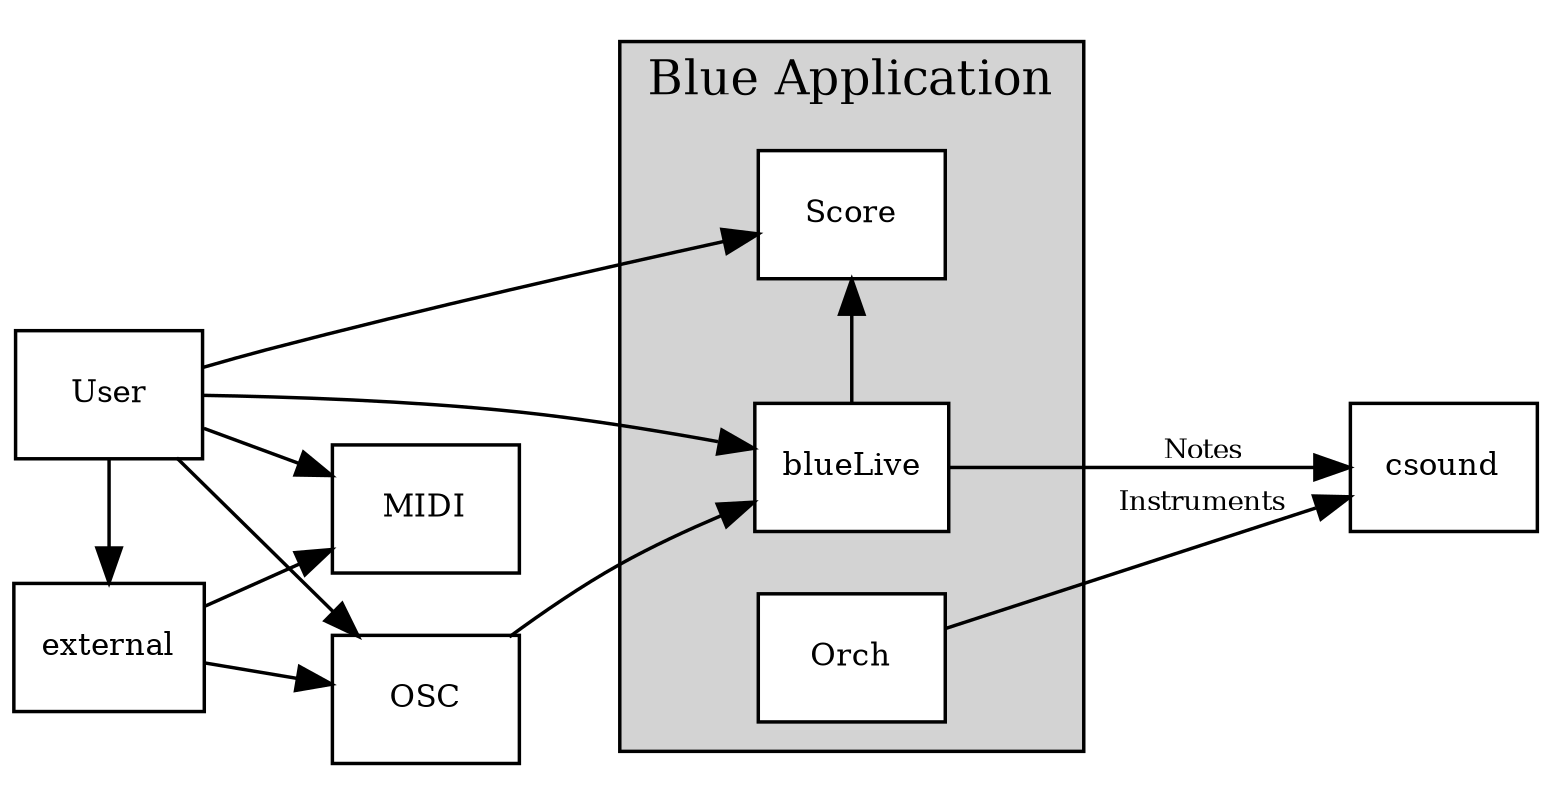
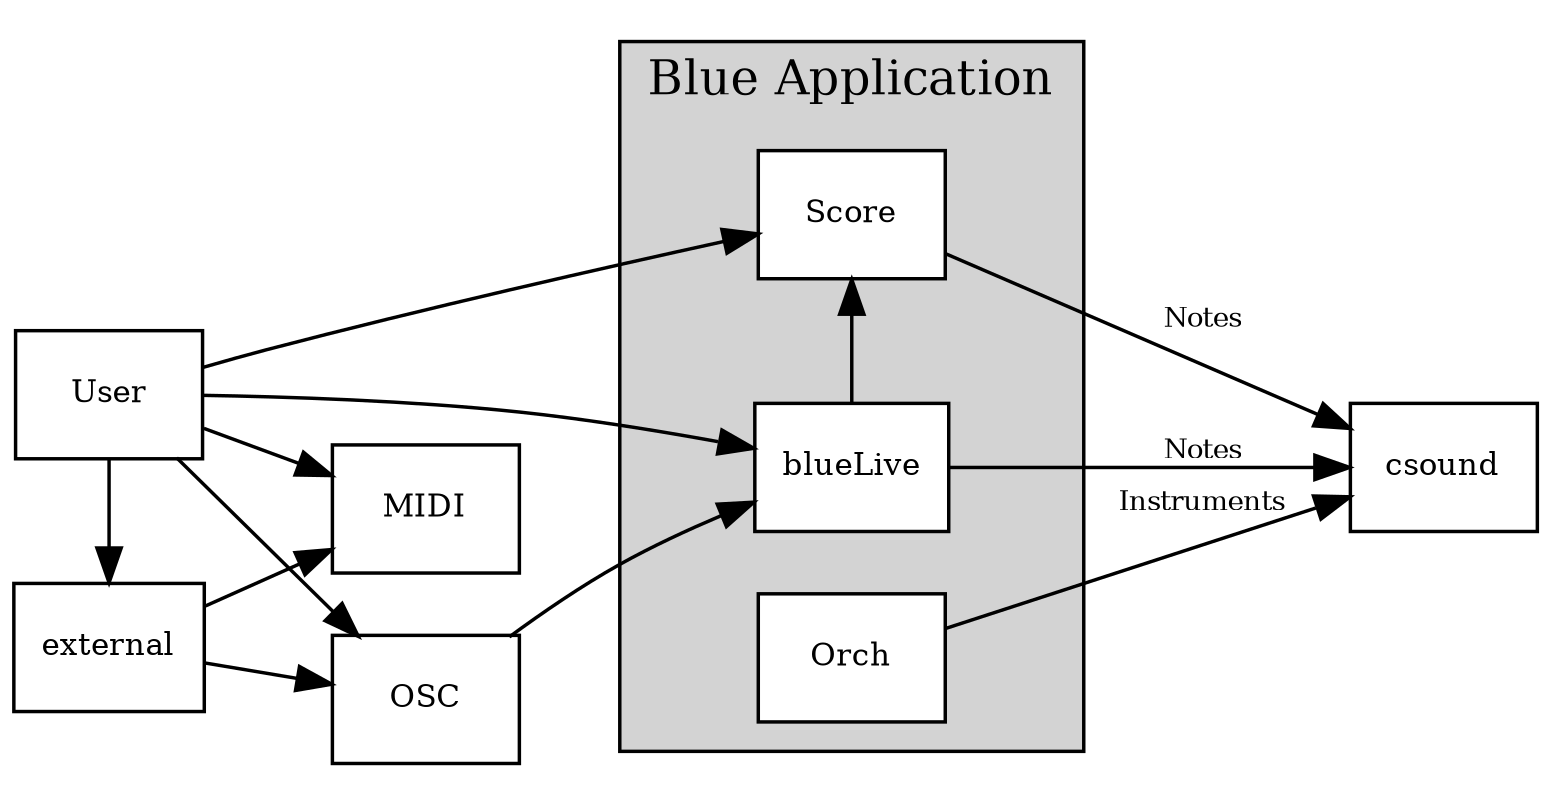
none -> (1131, 334)
